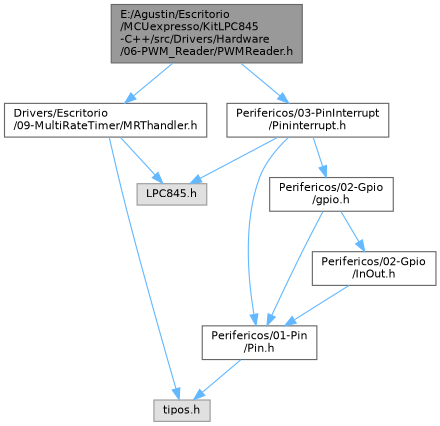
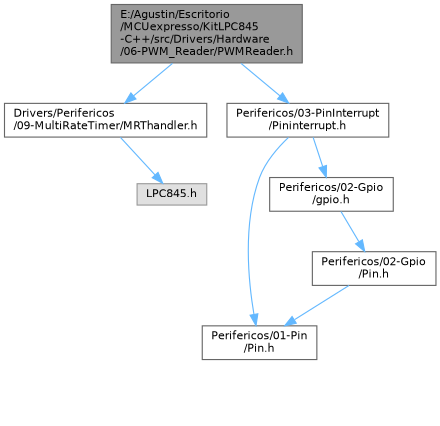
(106, 120) -> (106, 120)
(239, 158) -> none
(297, 263) -> none
(374, 269) -> (374, 269)
(182, 411) -> none
